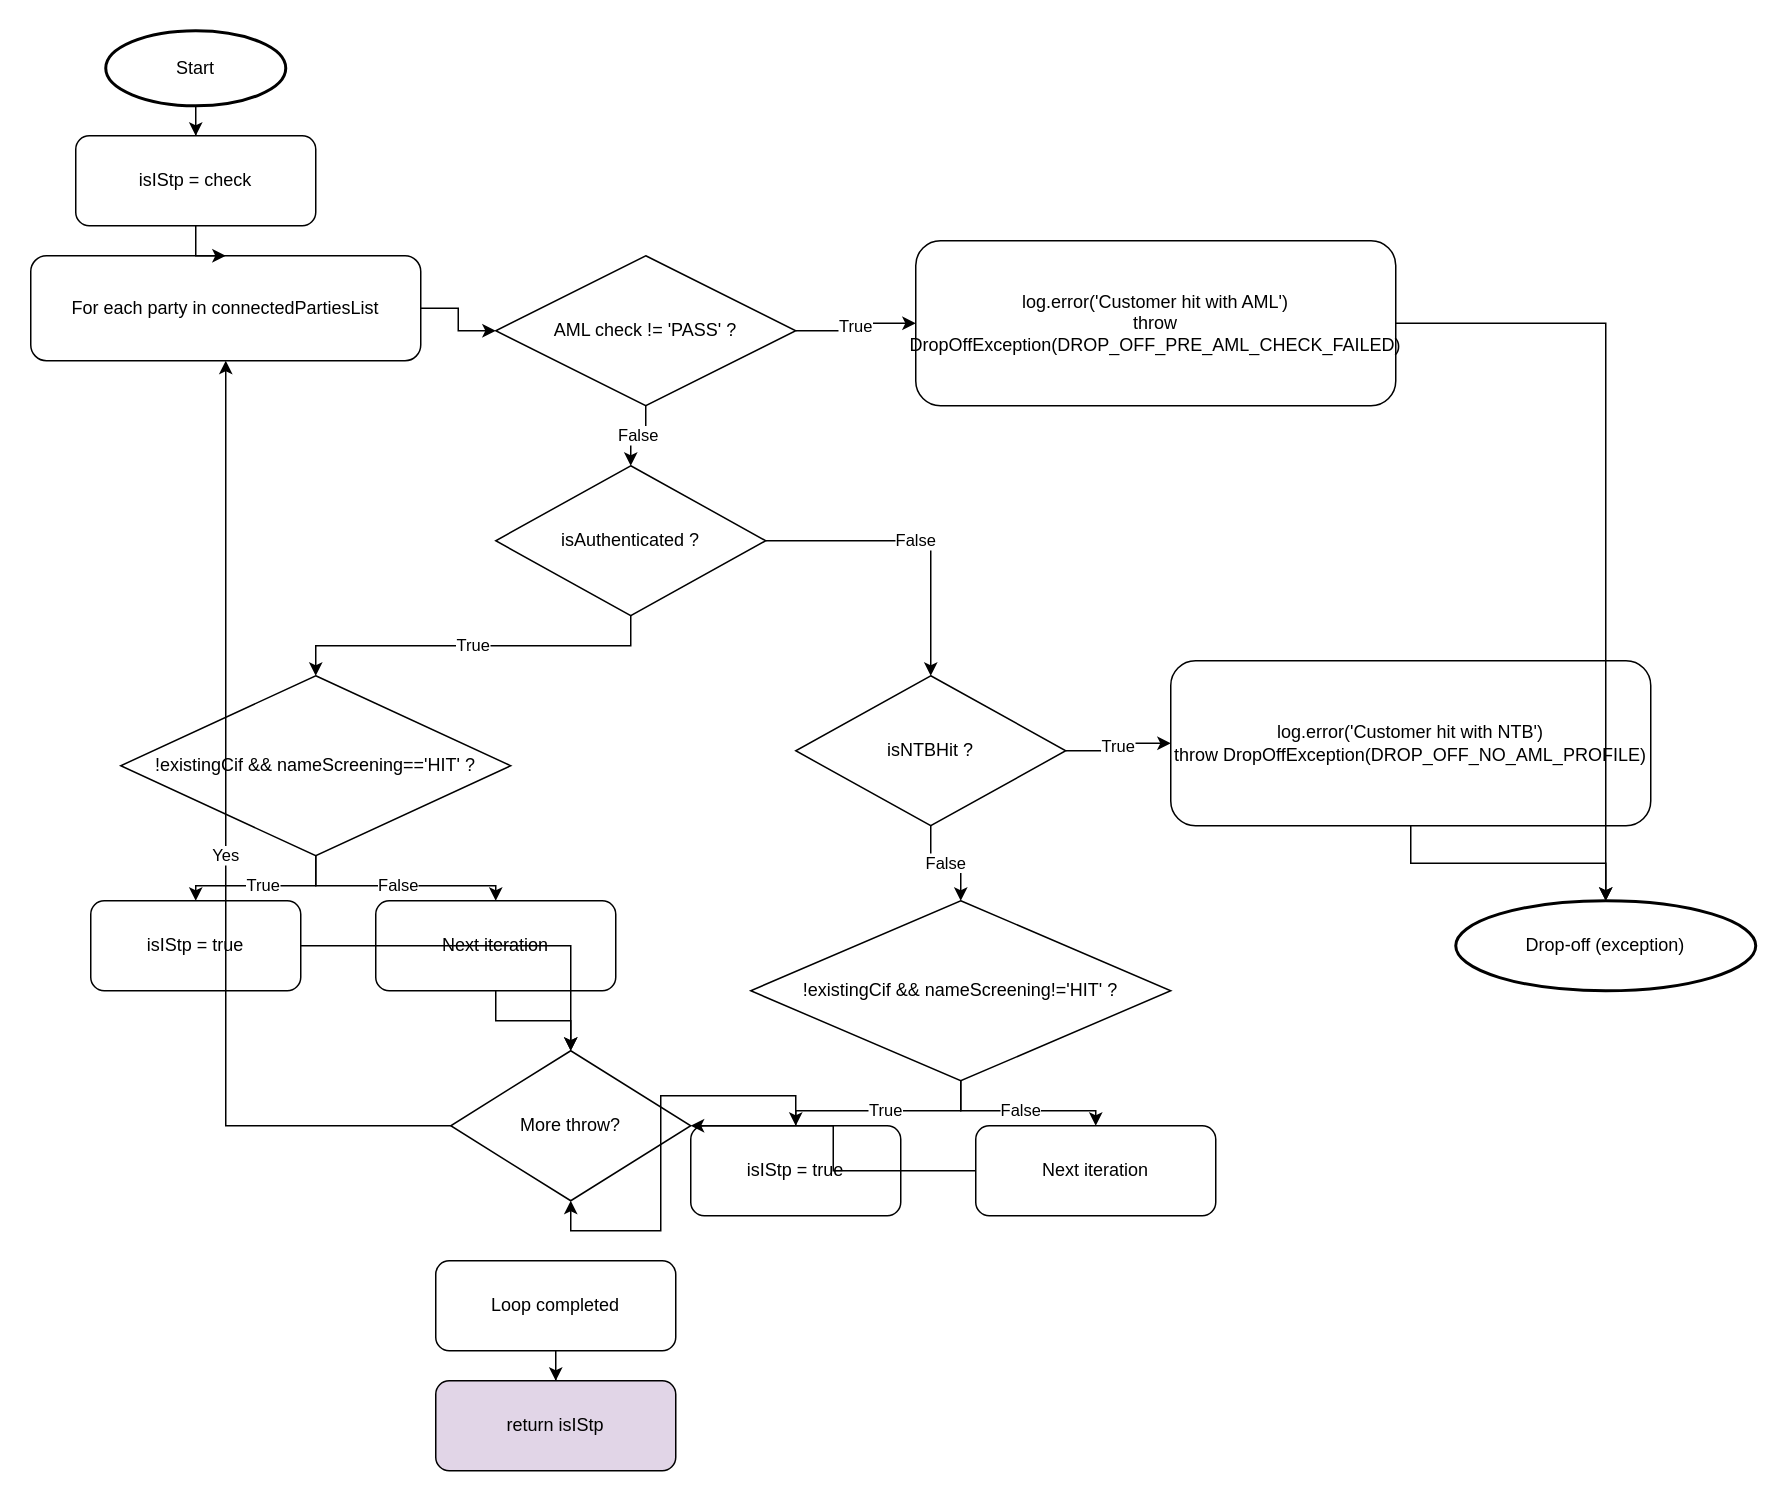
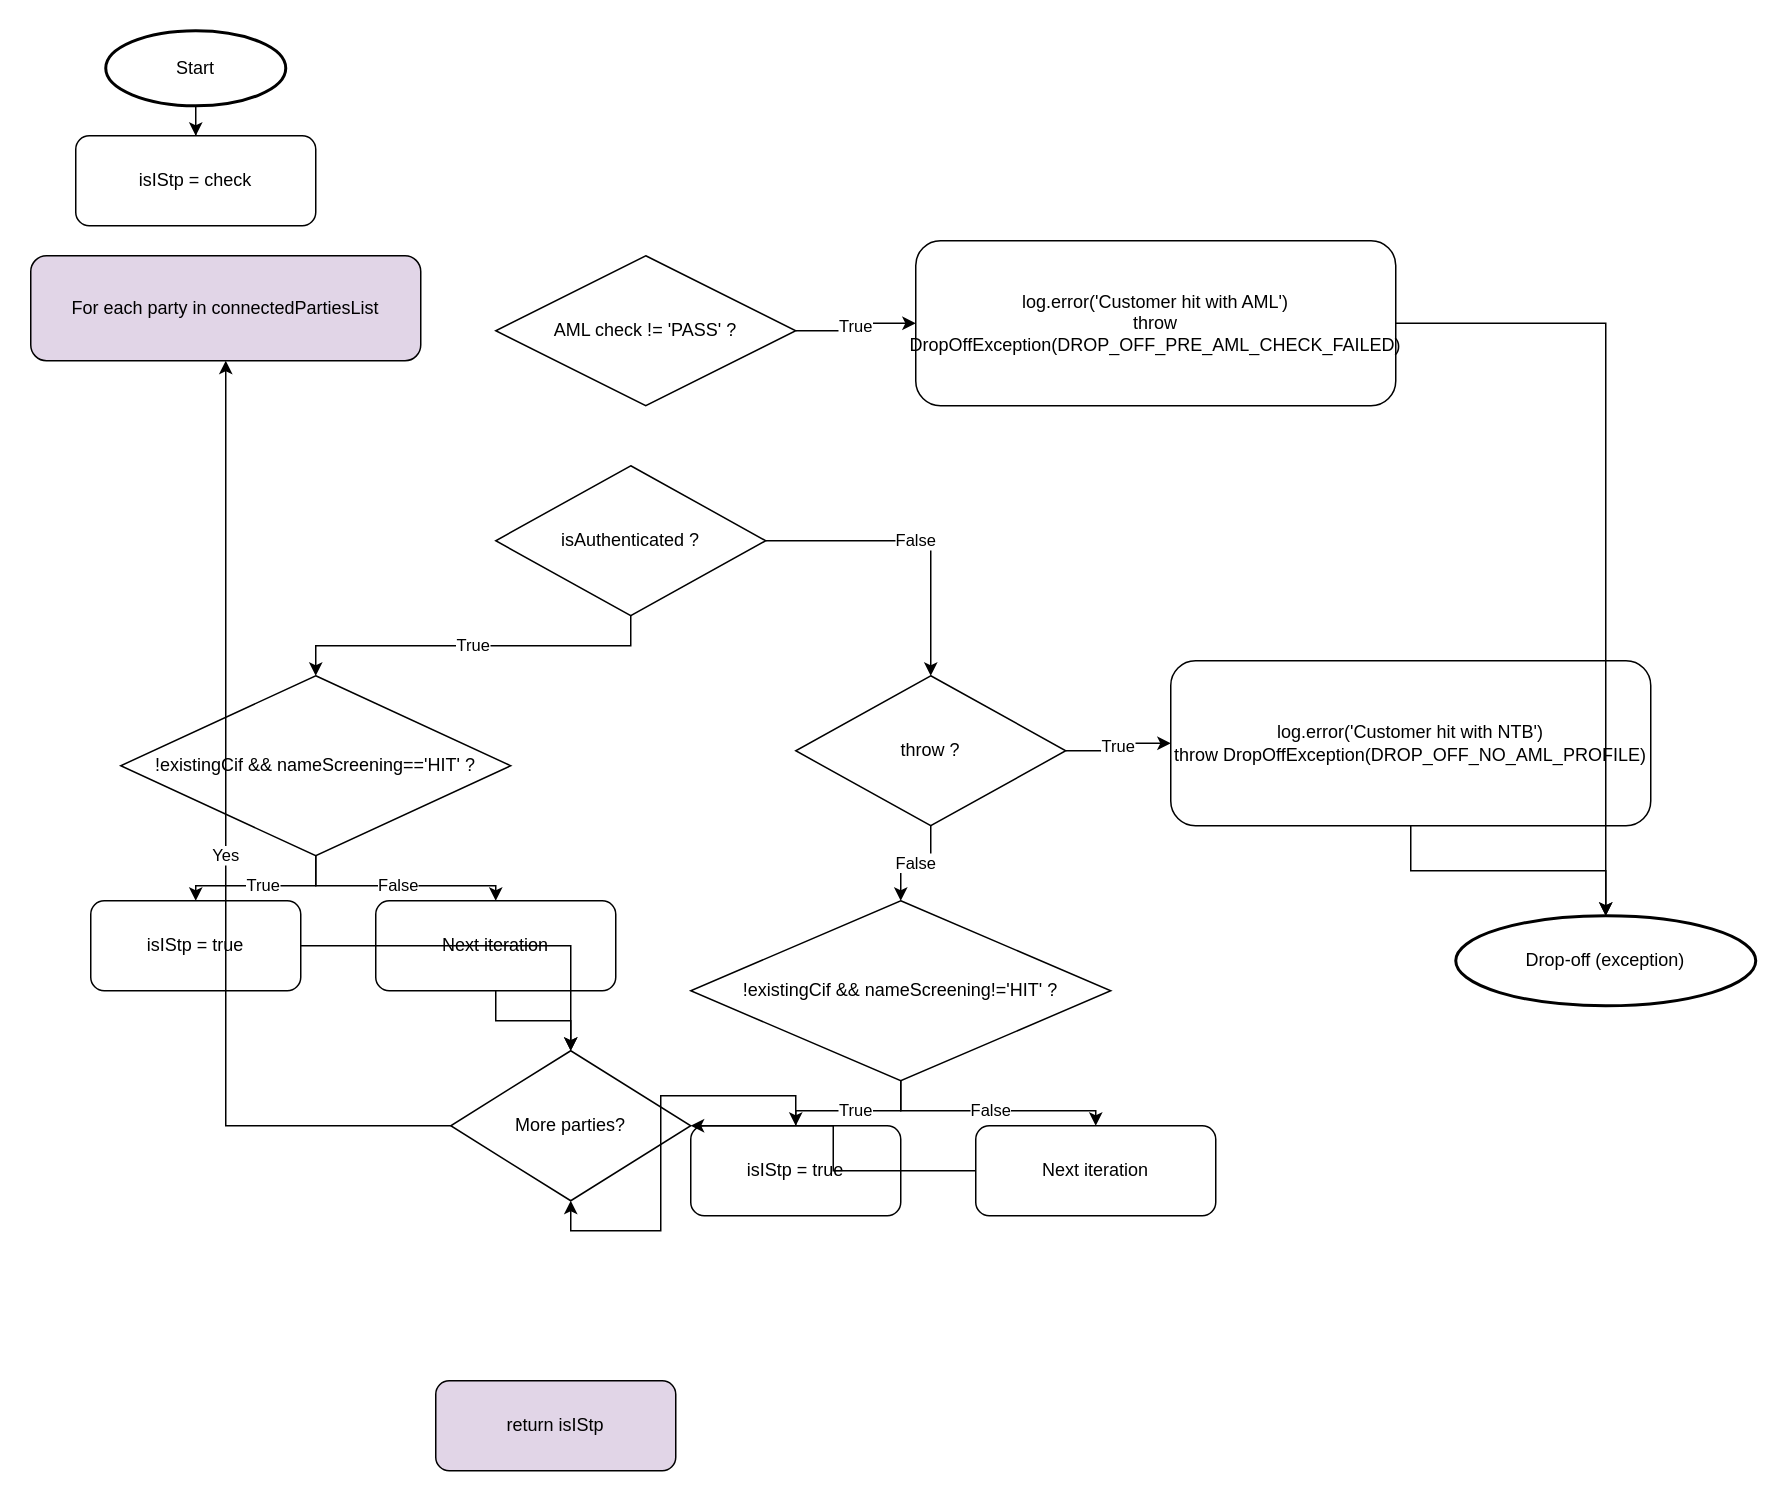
(196, 242) -> none
(226, 308) -> (226, 308)
(458, 314) -> none
(644, 436) -> none
(931, 751) -> (931, 751)
(1606, 946) -> (1606, 961)
(961, 991) -> (901, 991)
(571, 1126) -> (571, 1126)
(556, 1306) -> none
(556, 1371) -> none
